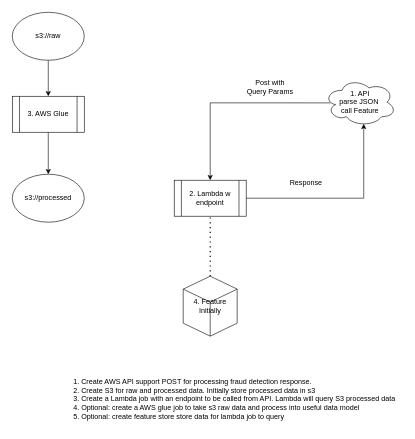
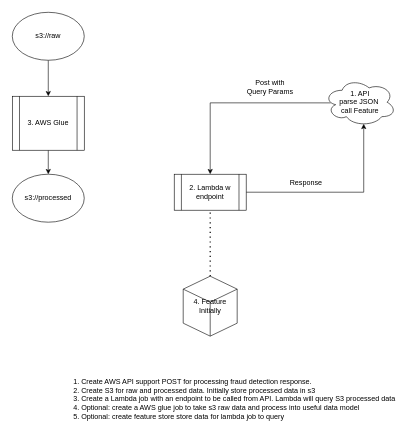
(48, 114) -> (48, 123)
(210, 198) -> (210, 192)
